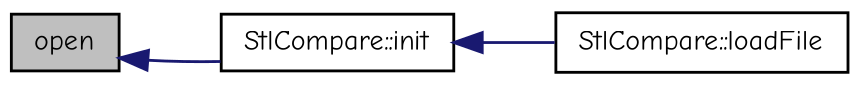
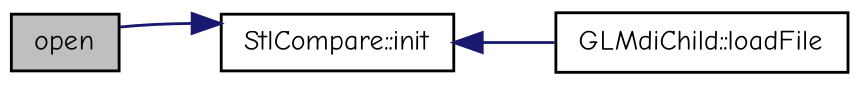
(702, 43) -> (702, 43)
(184, 62) -> (155, 24)
